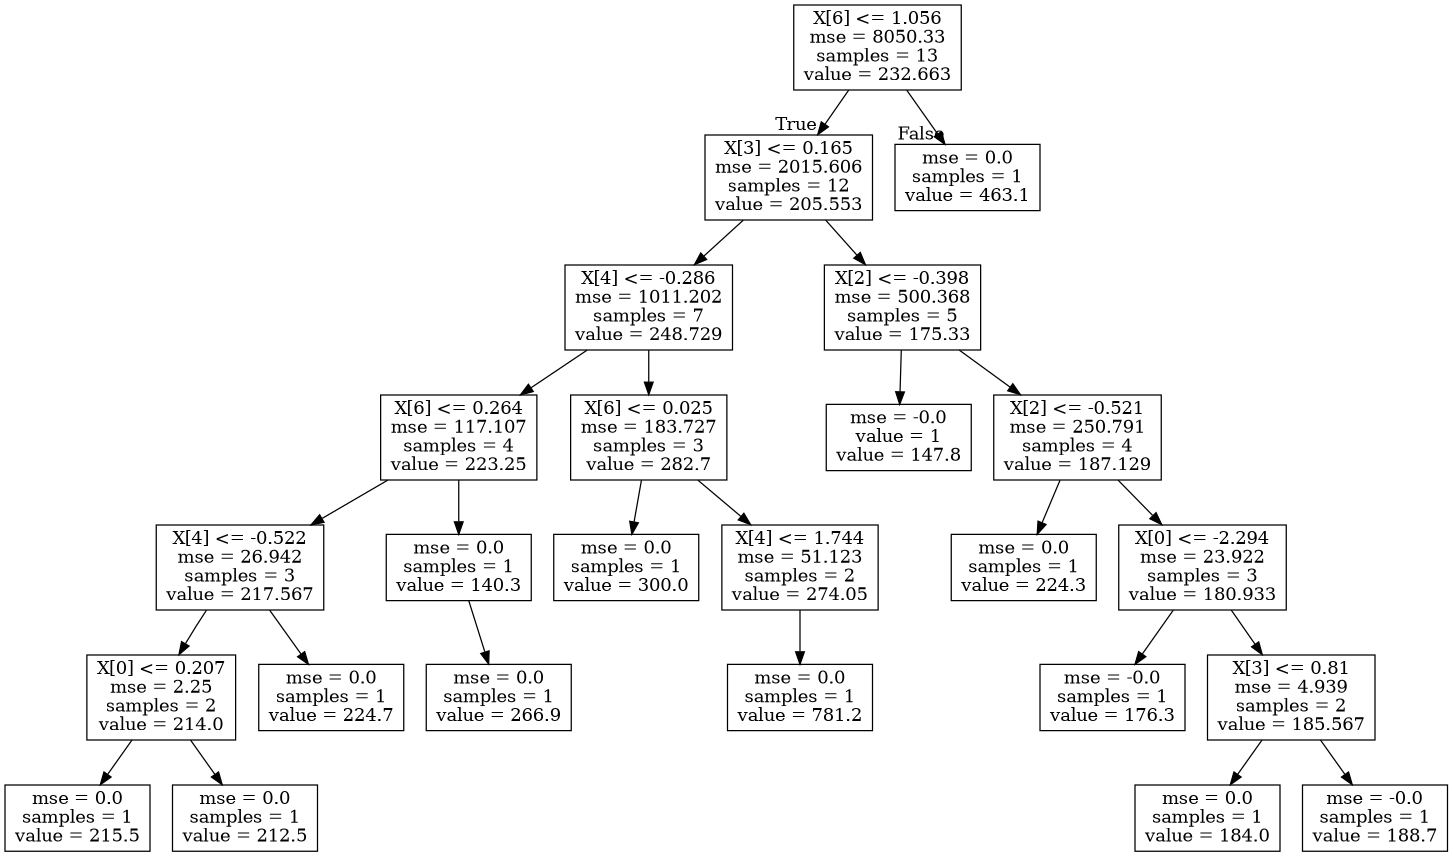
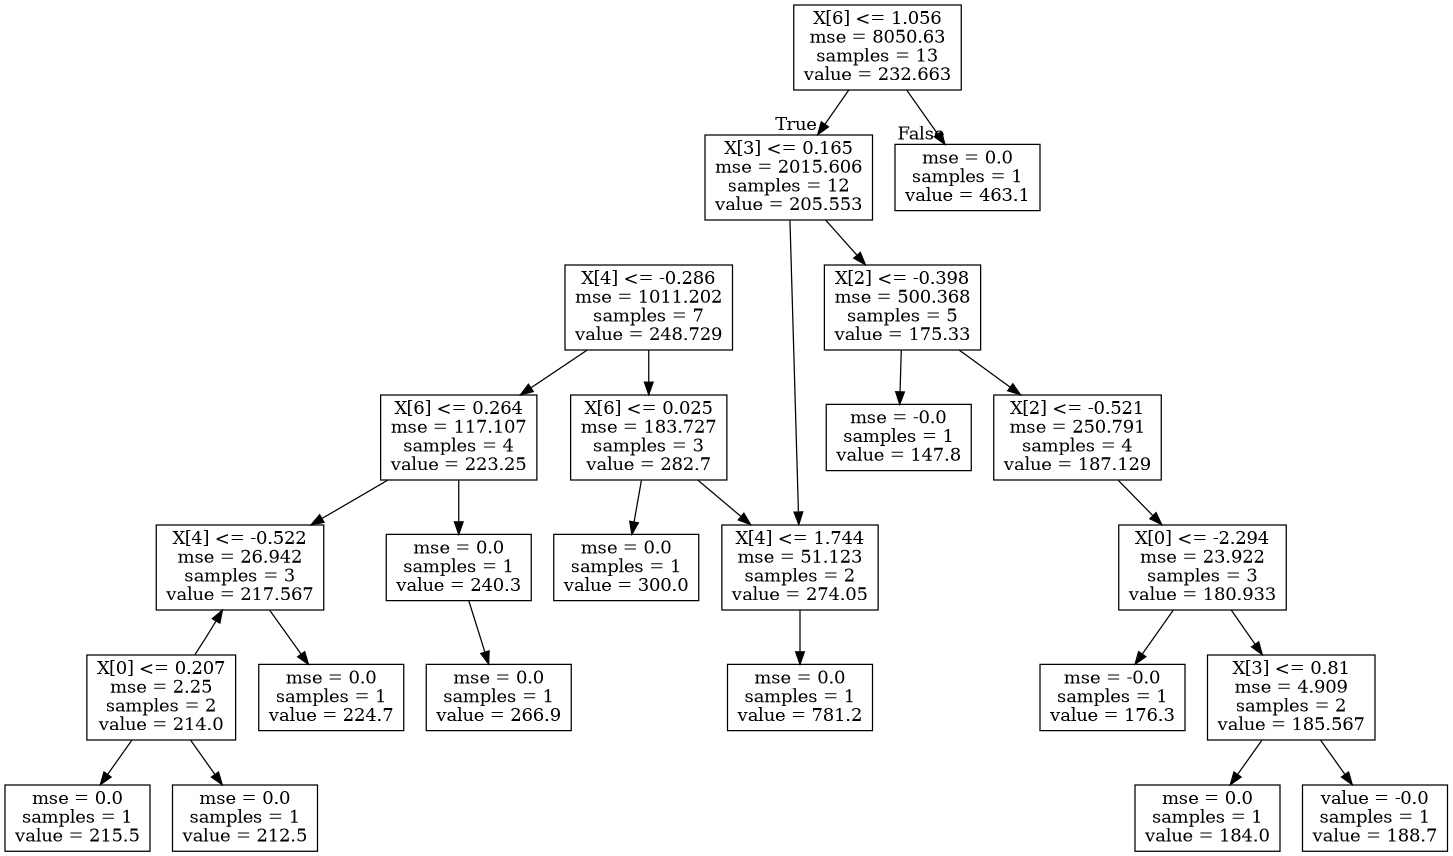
(878, 48) -> (878, 48)
(724, 238) -> (794, 366)
(899, 438) -> (899, 438)
(459, 568) -> (459, 568)
(1024, 568) -> none
(196, 627) -> (206, 638)
(1291, 698) -> (1291, 698)
(1375, 818) -> (1375, 818)
